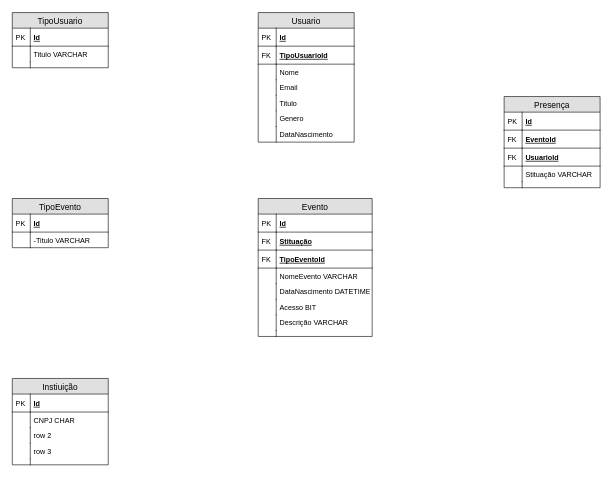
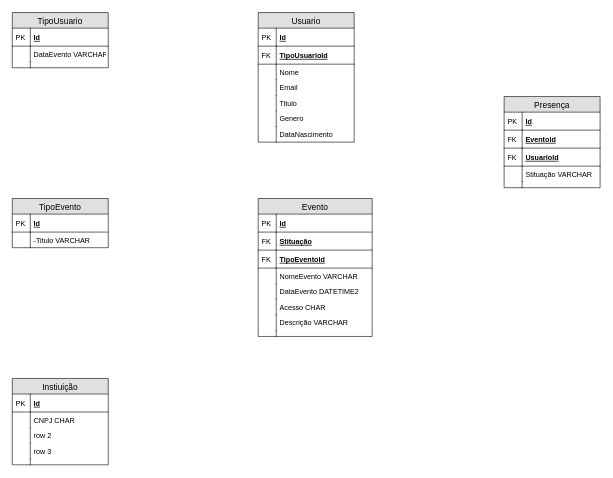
(59, 54) -> (69, 54)
(326, 292) -> (319, 292)
(299, 307) -> (301, 307)
